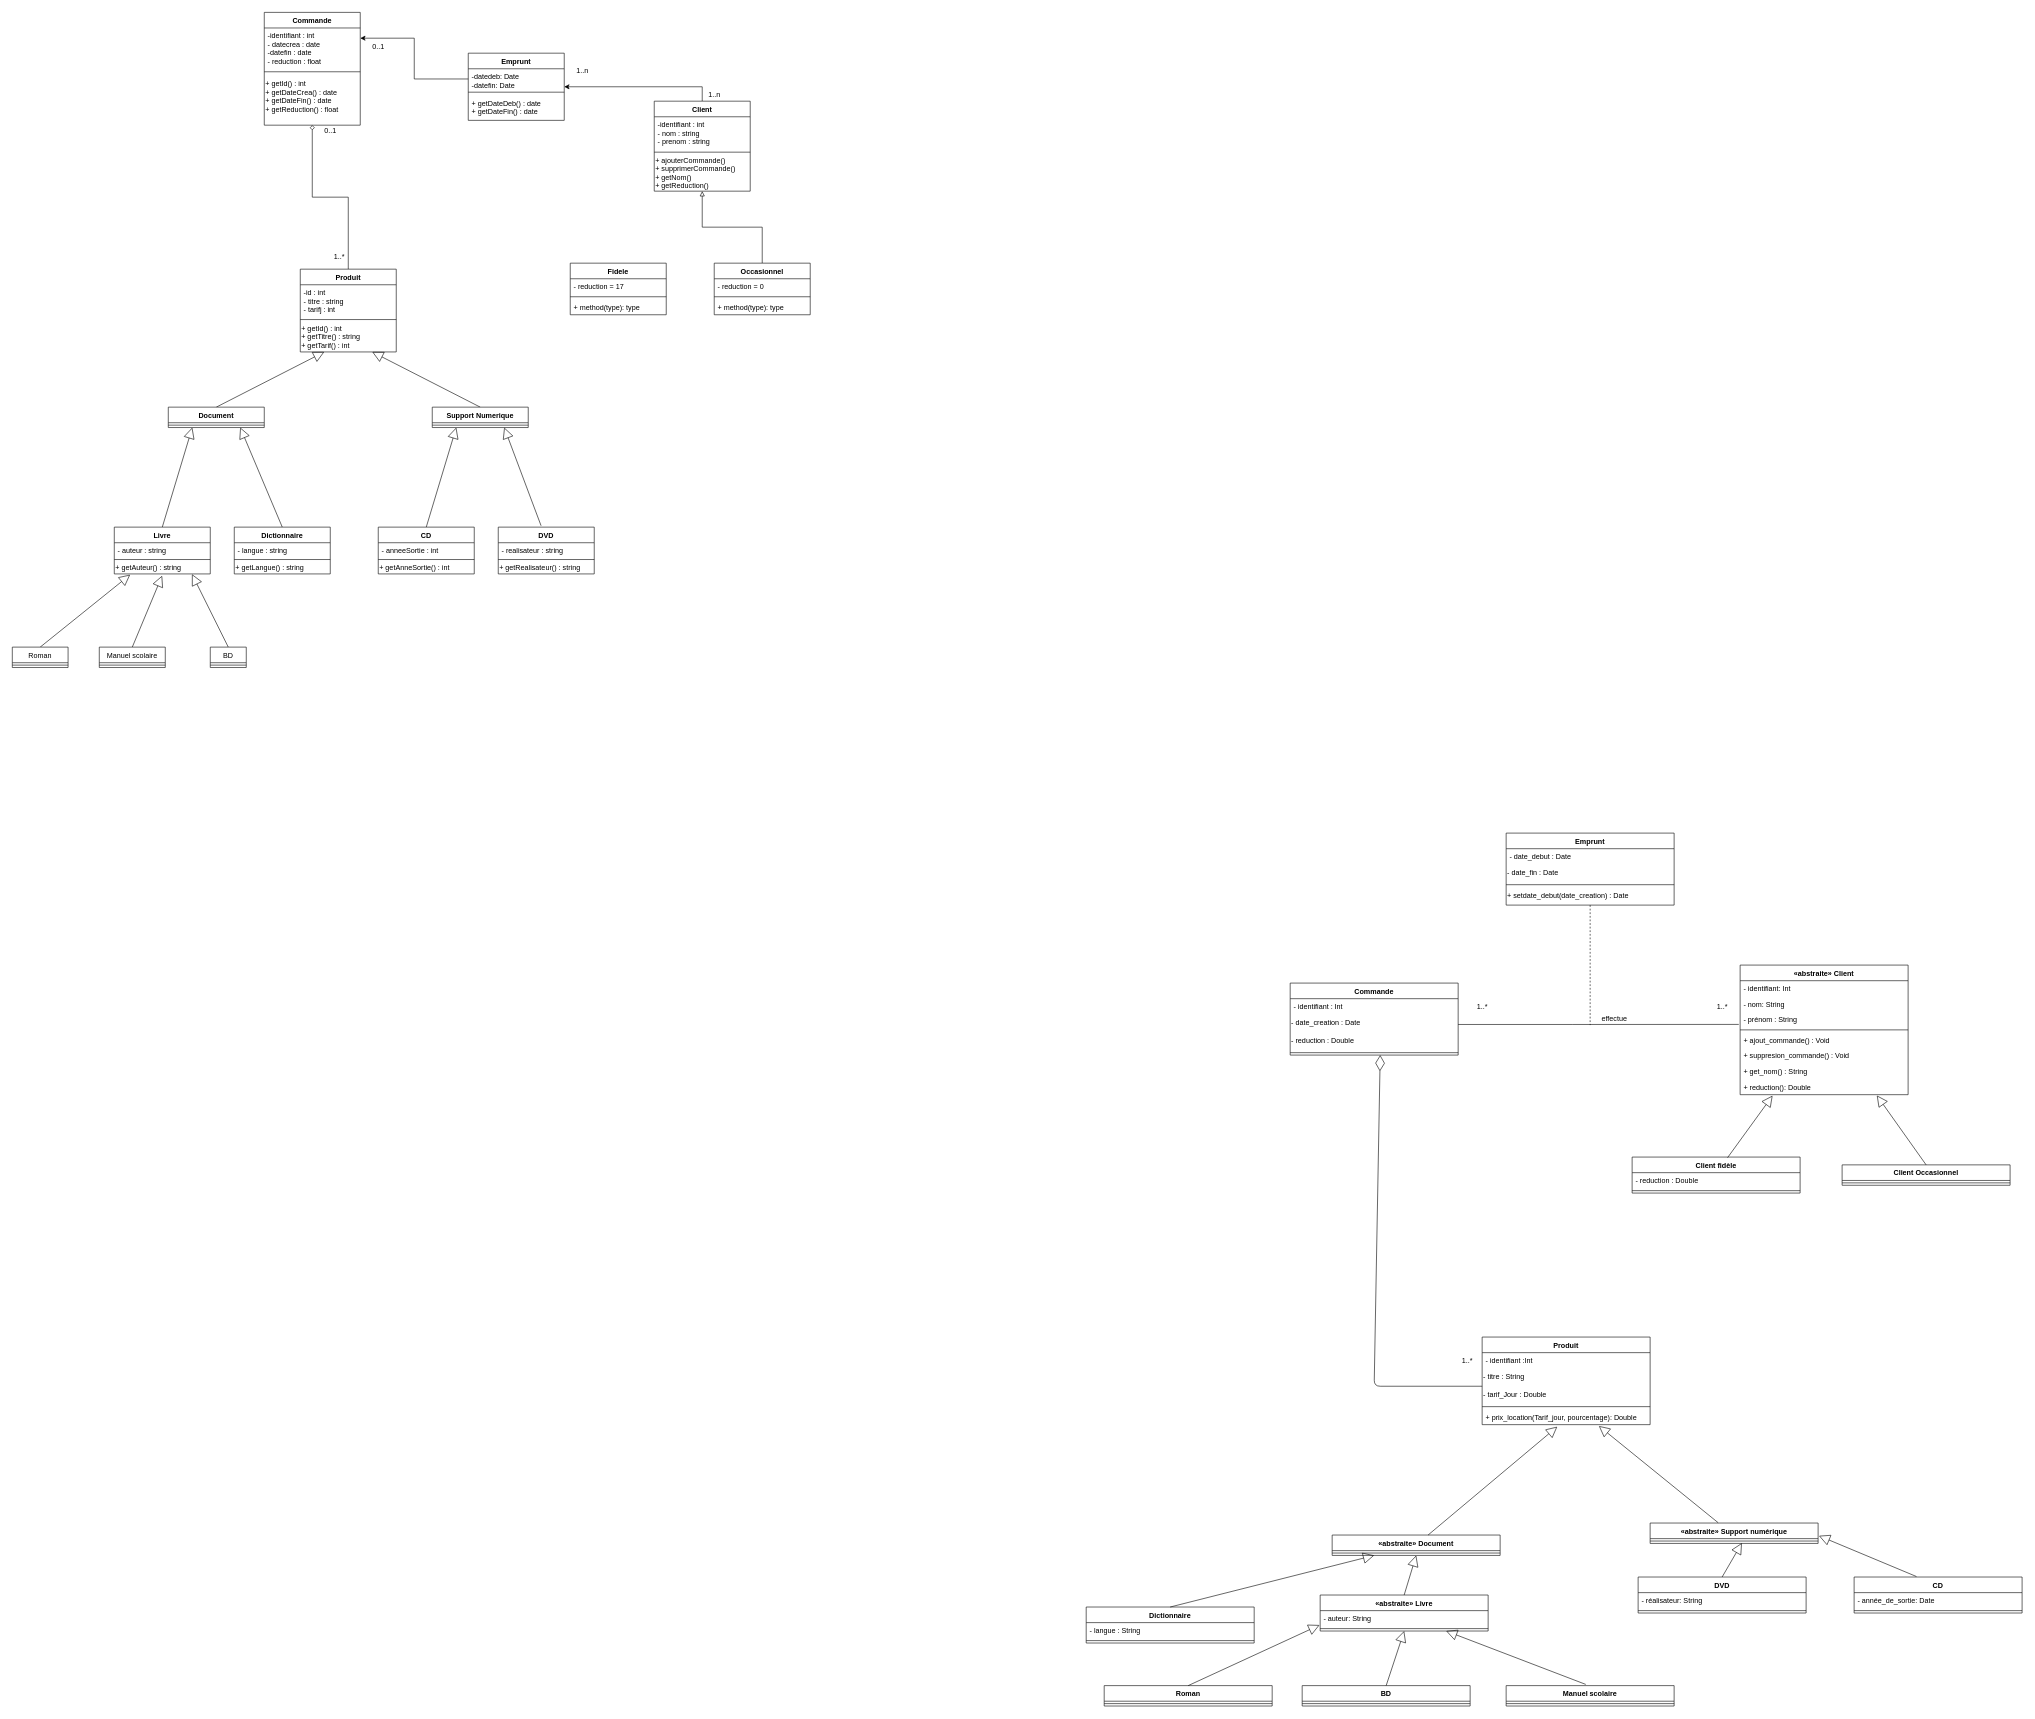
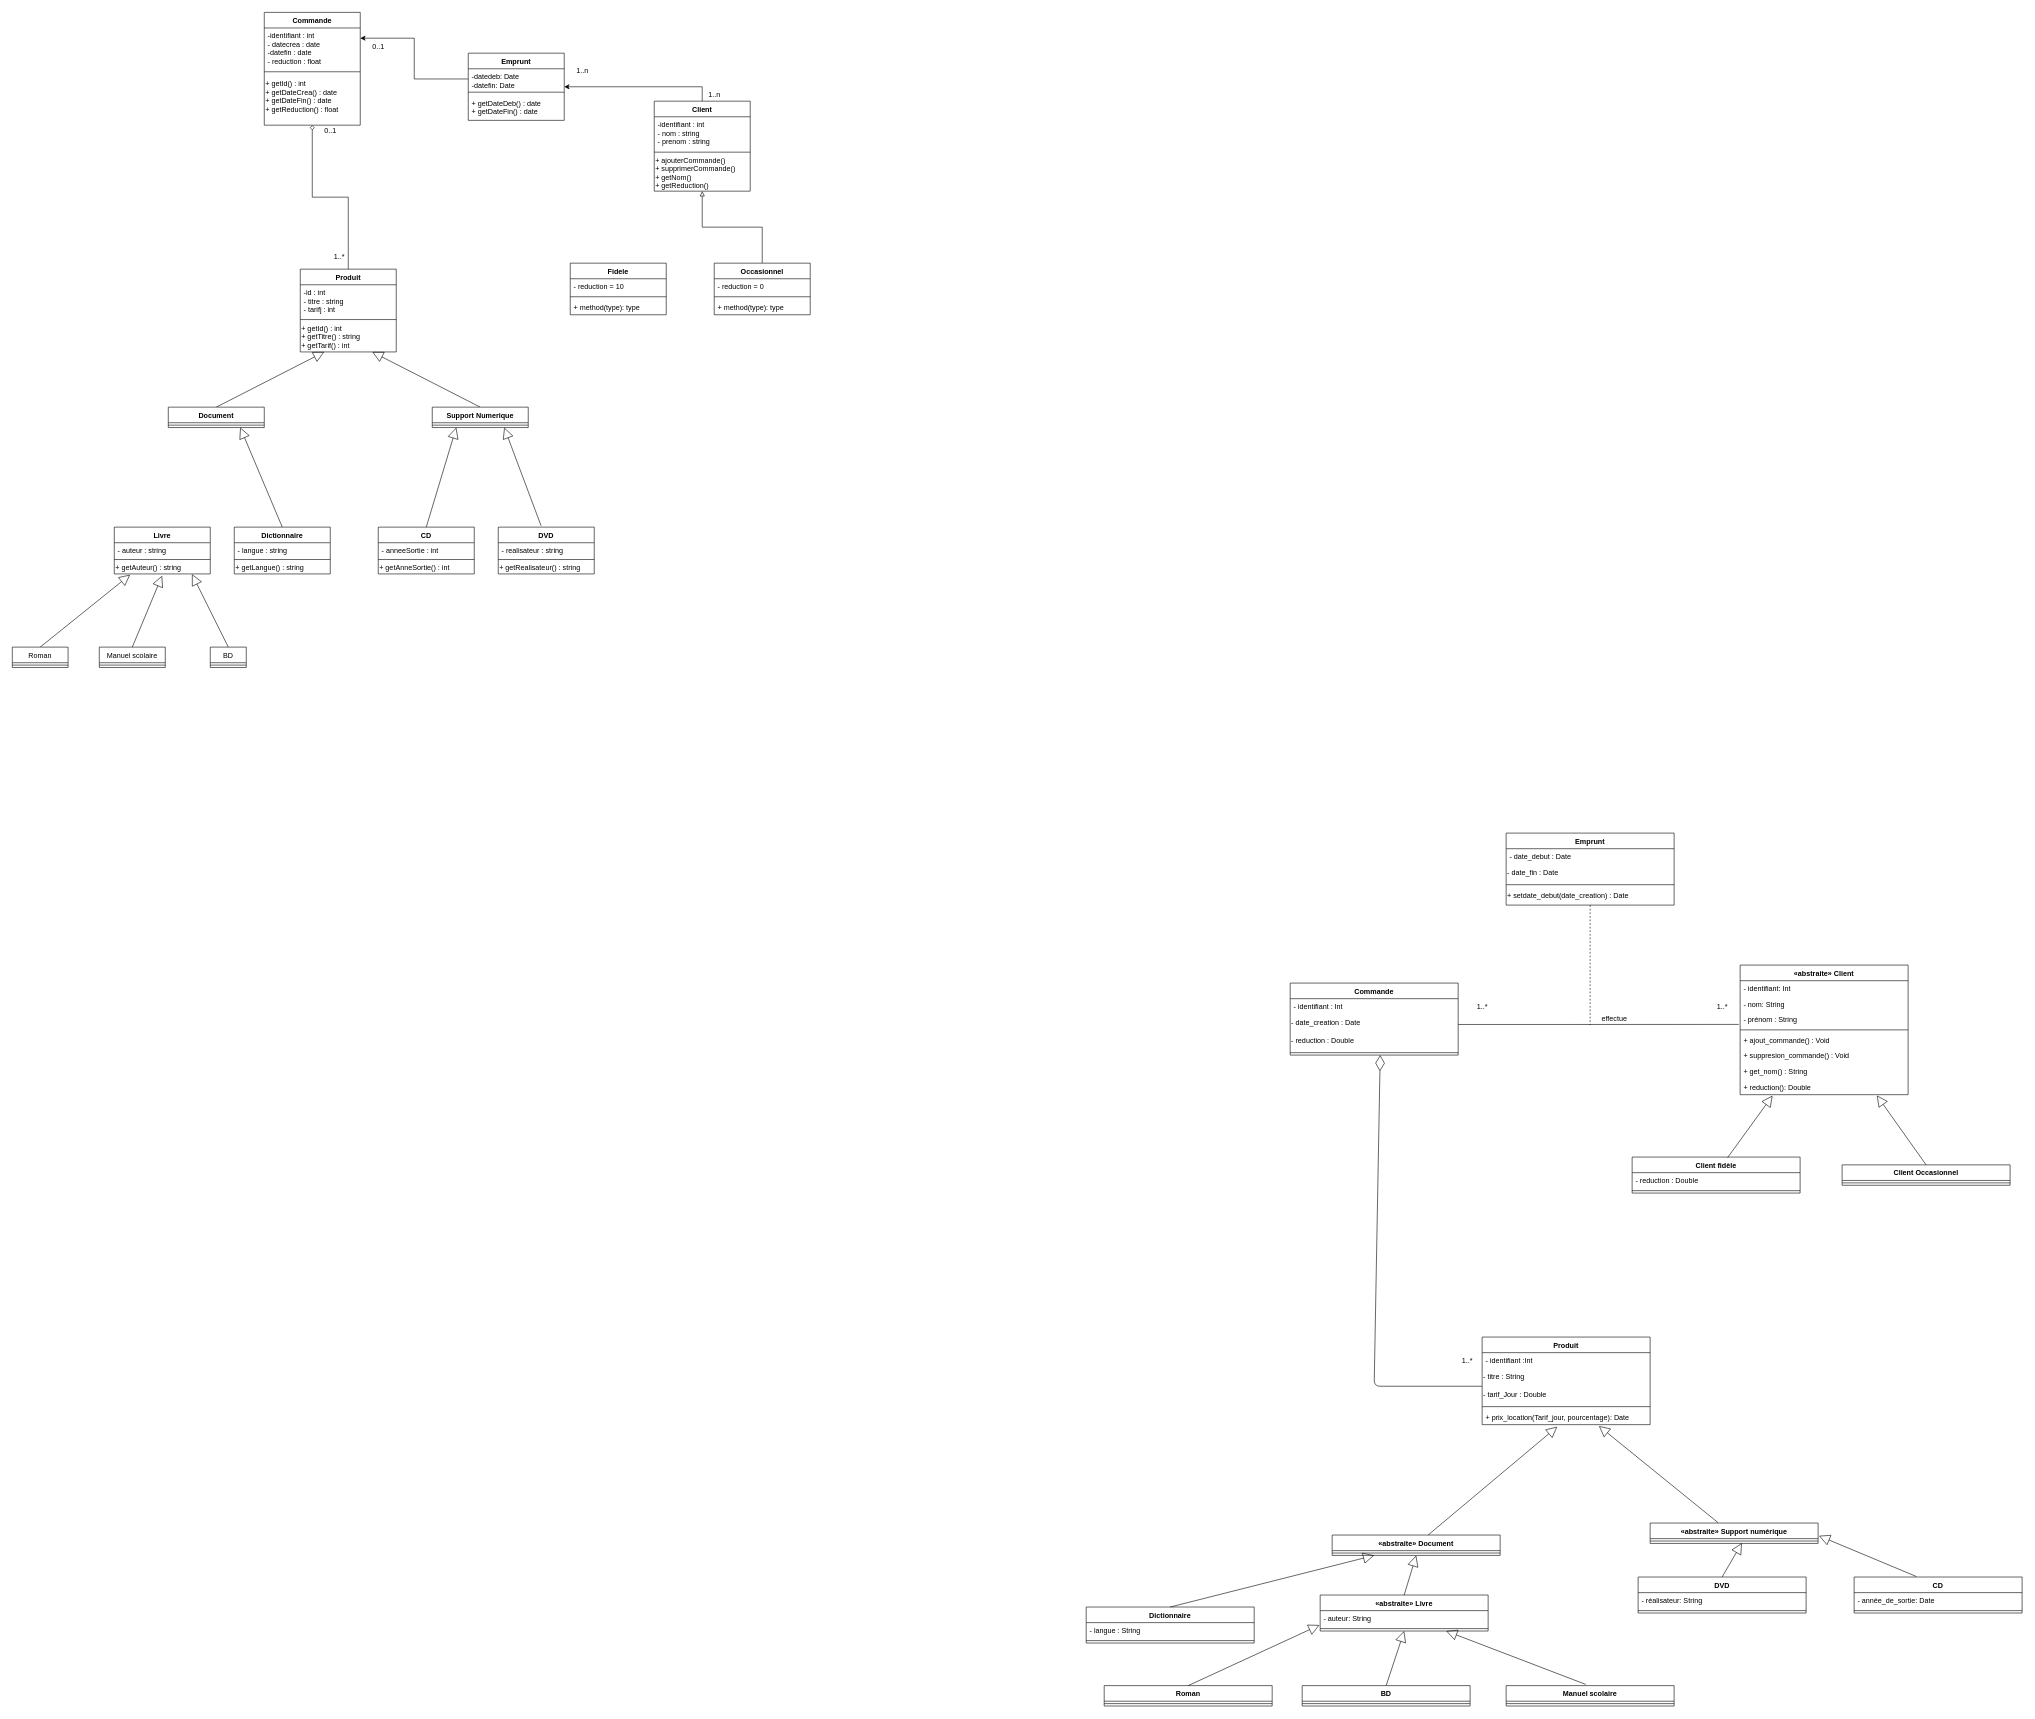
(602, 287) -> (602, 287)
(176, 483) -> none
(1573, 1417) -> (1570, 1417)
